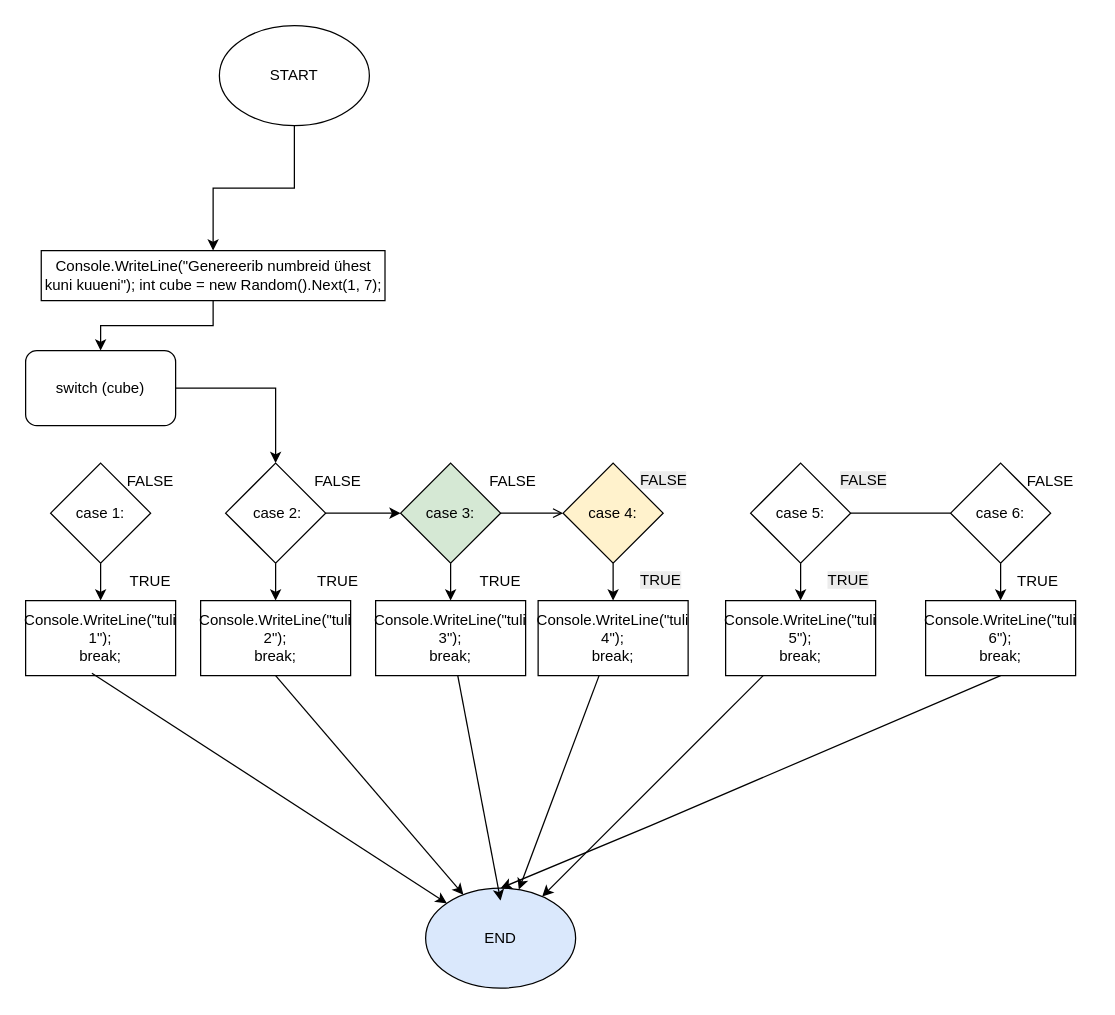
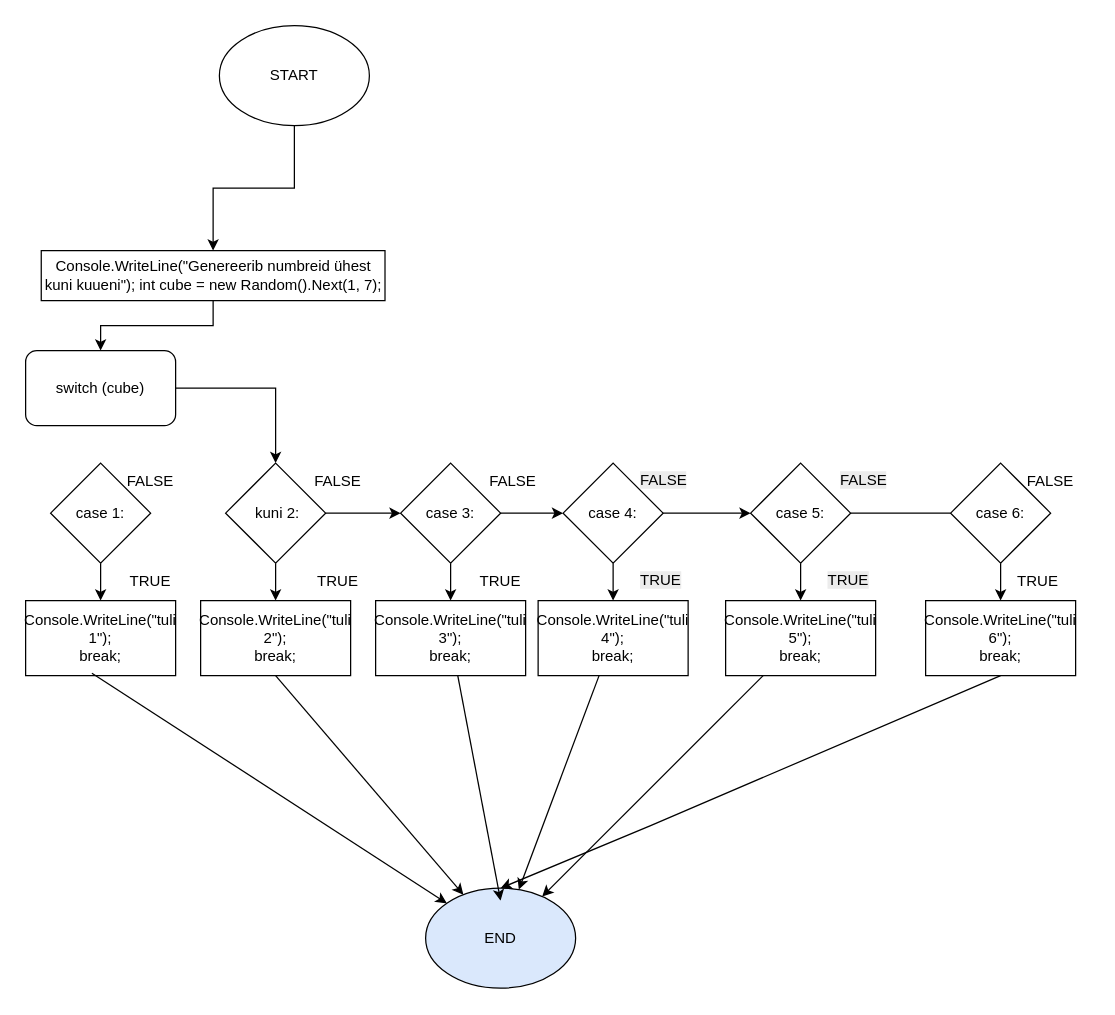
(276, 513) -> (276, 513)
(451, 513) -> (451, 513)
(555, 513) -> (553, 513)
(613, 513) -> (613, 513)
none -> (702, 513)
